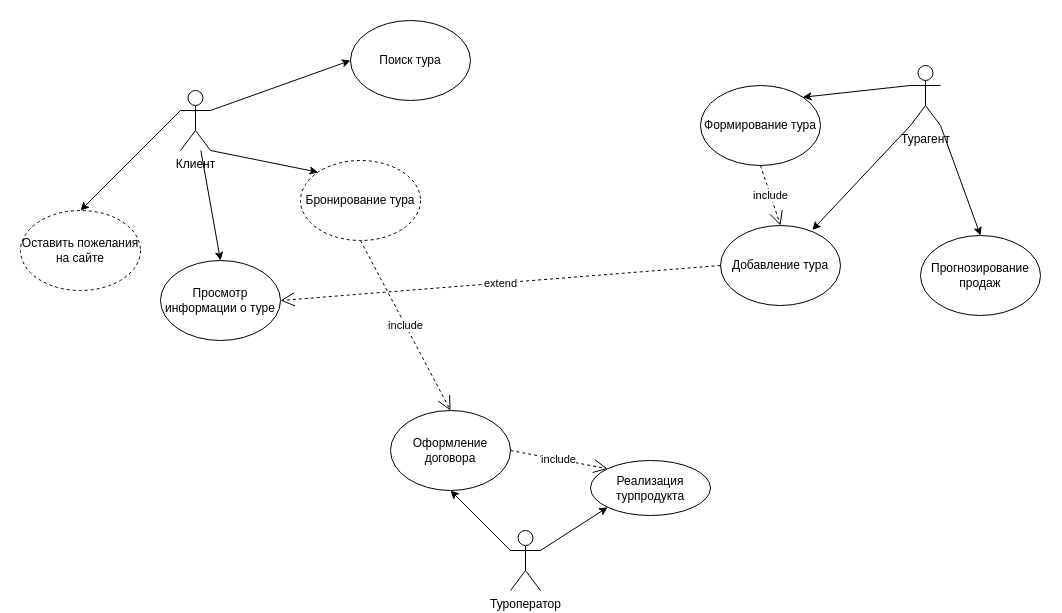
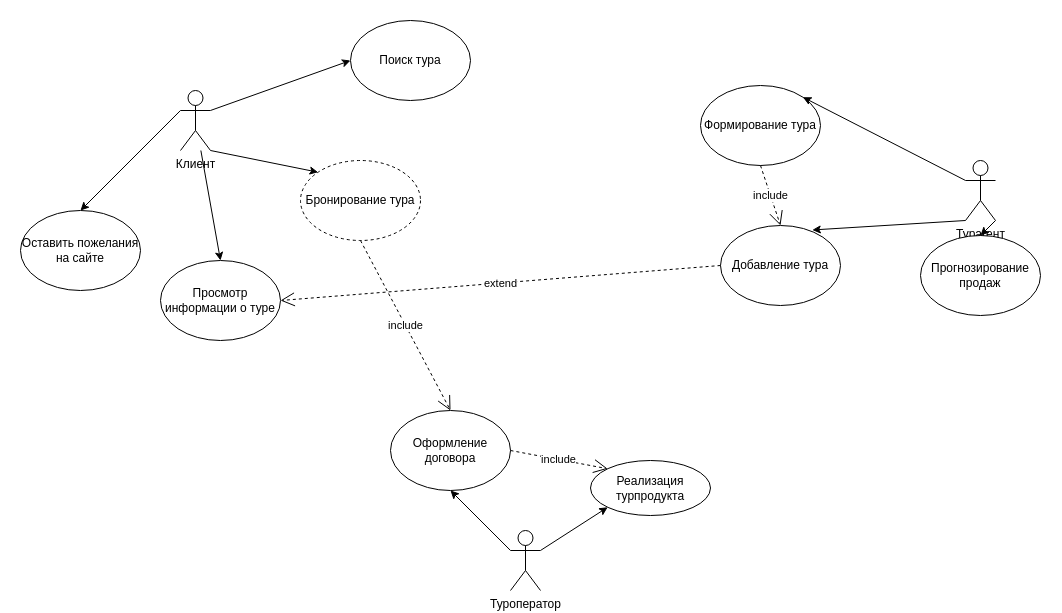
(926, 96) -> (981, 191)
(81, 251) -> (81, 251)
